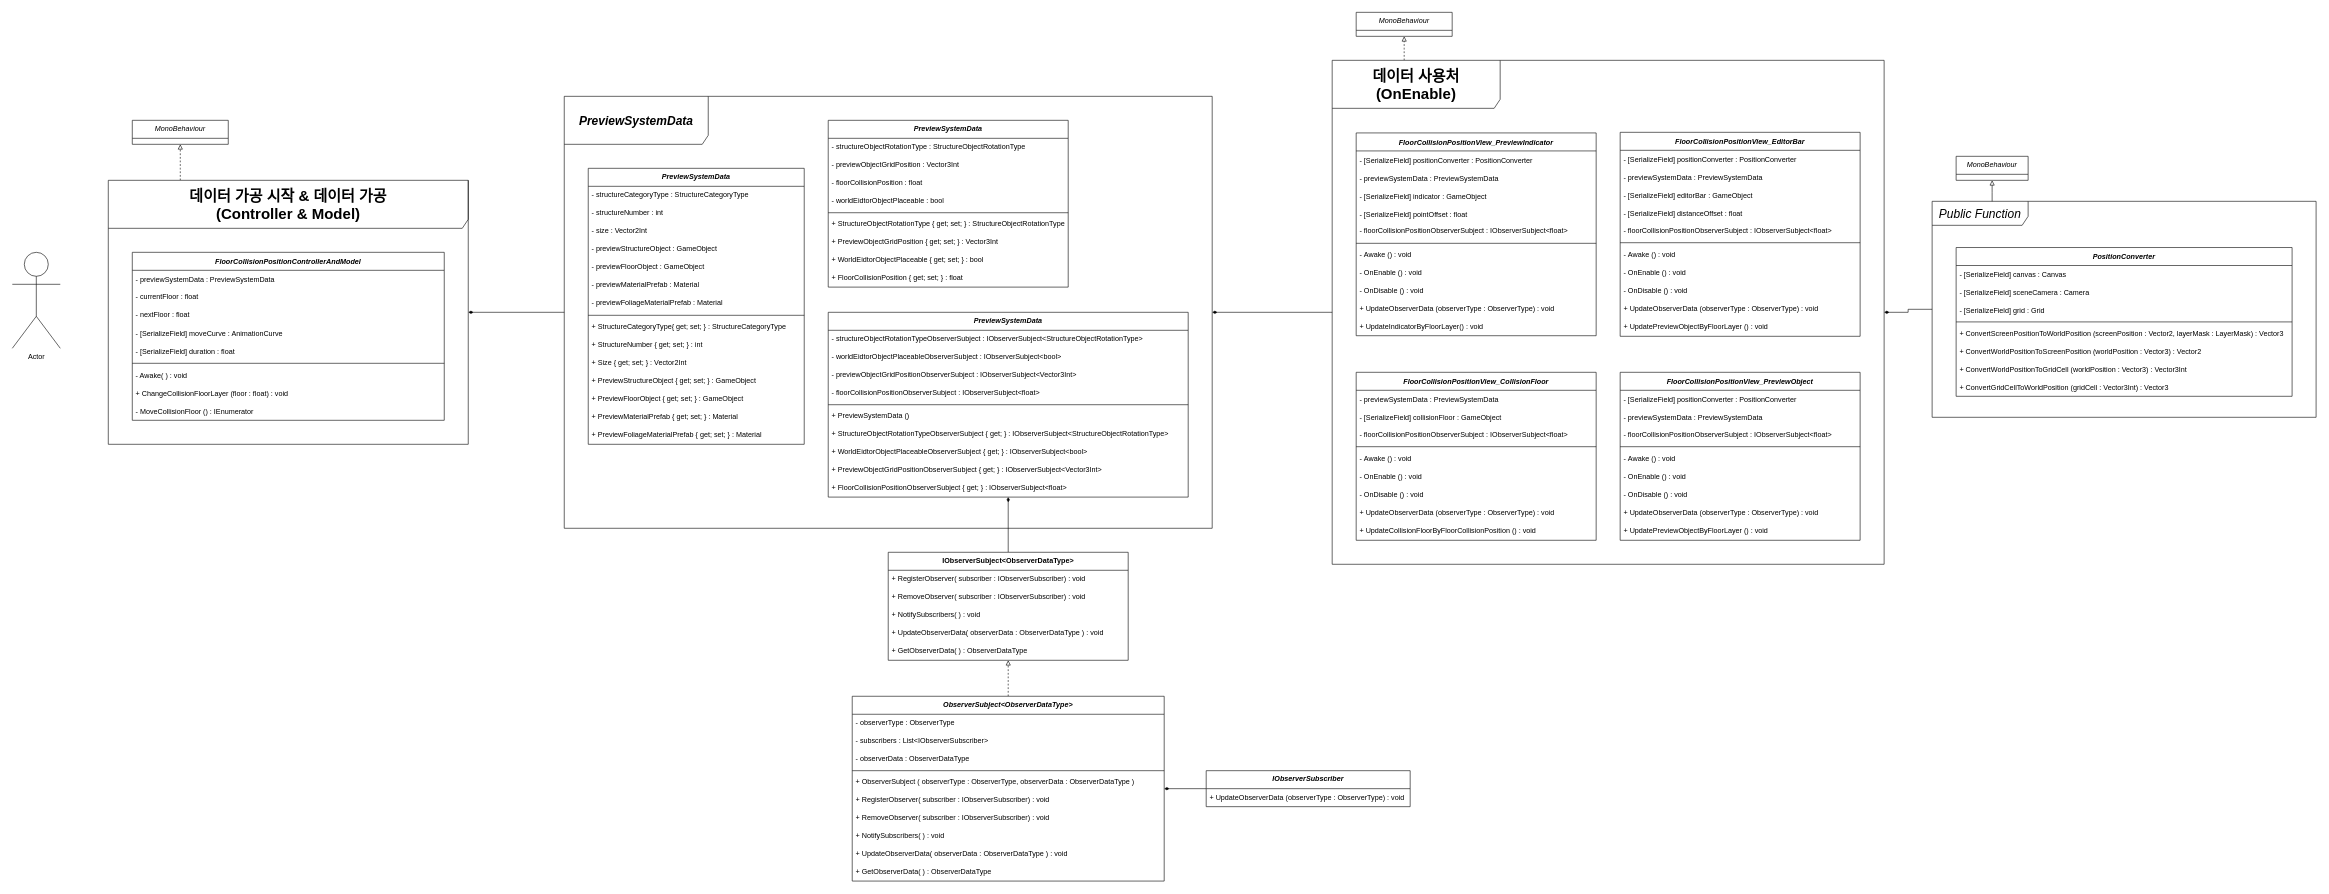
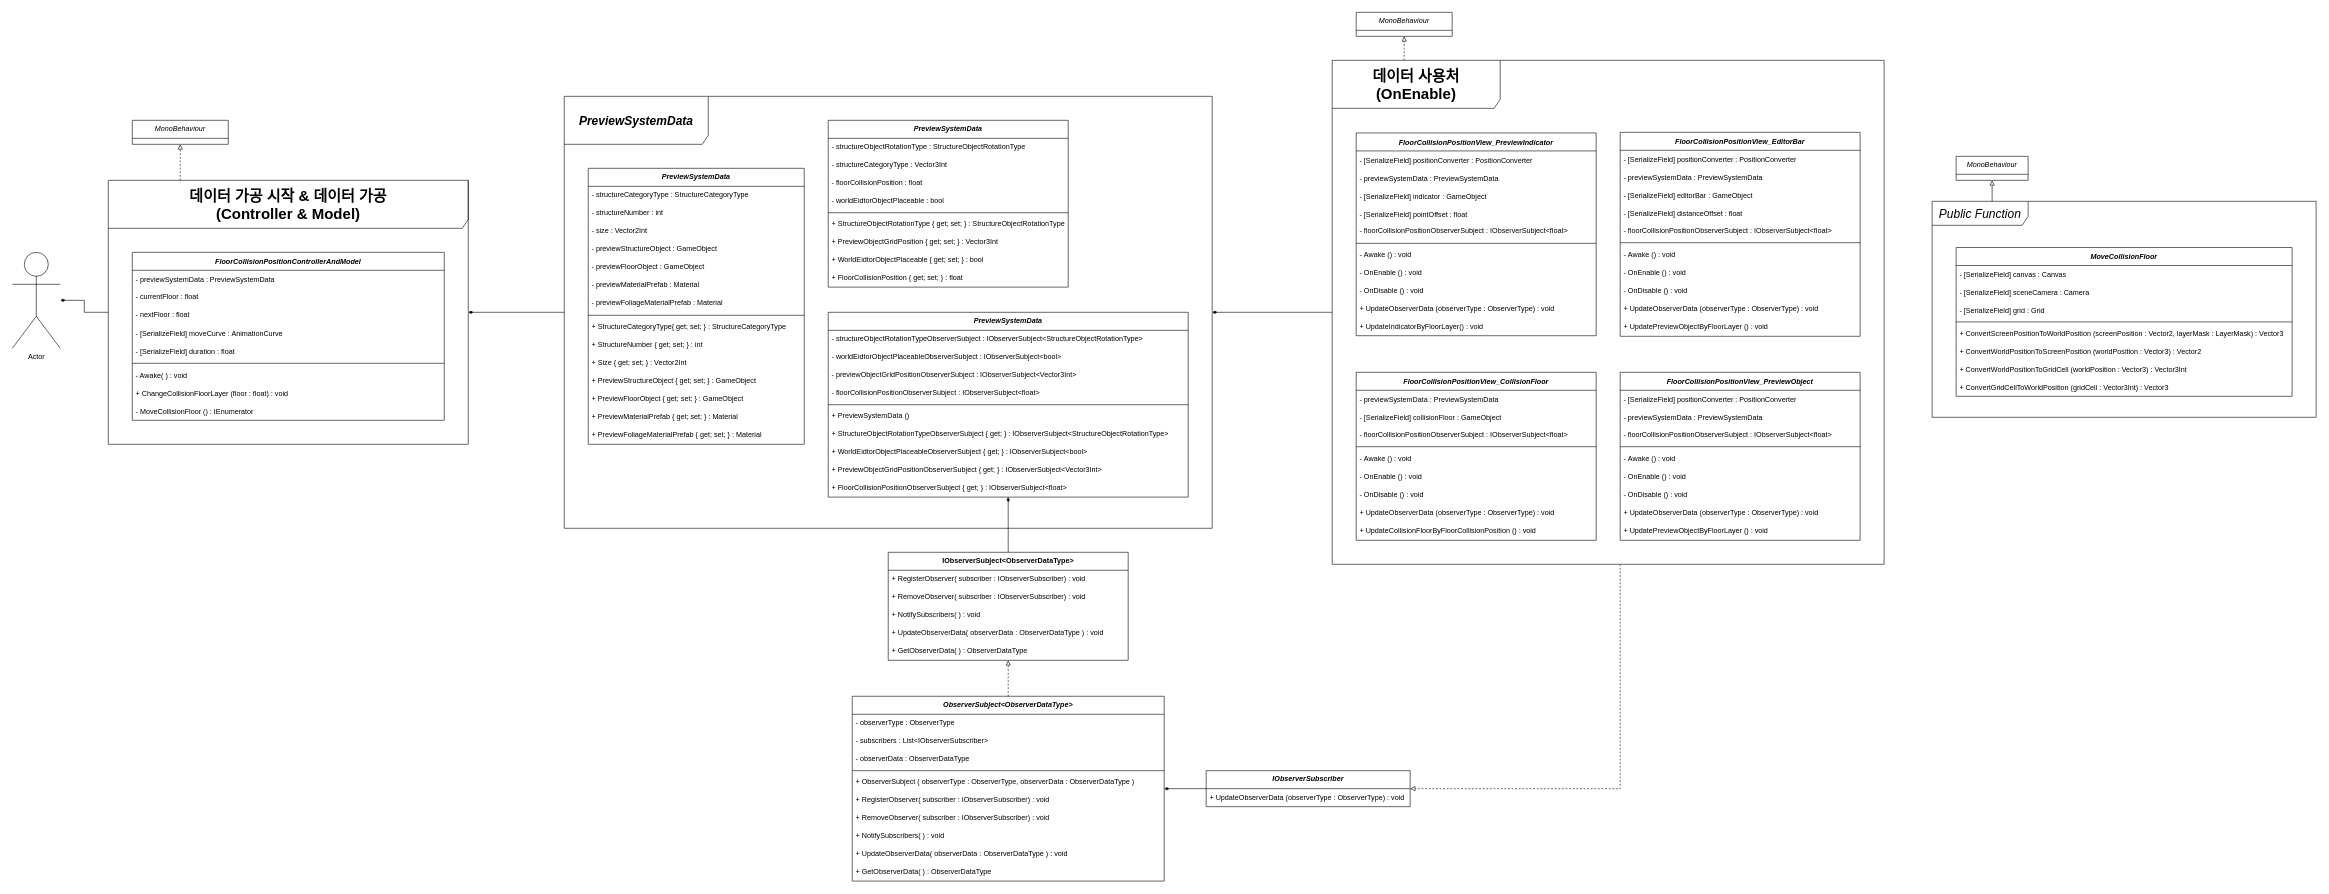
(906, 164) -> (901, 164)
(2124, 257) -> (2124, 257)
none -> (84, 302)
(1908, 311) -> none
none -> (1620, 780)
